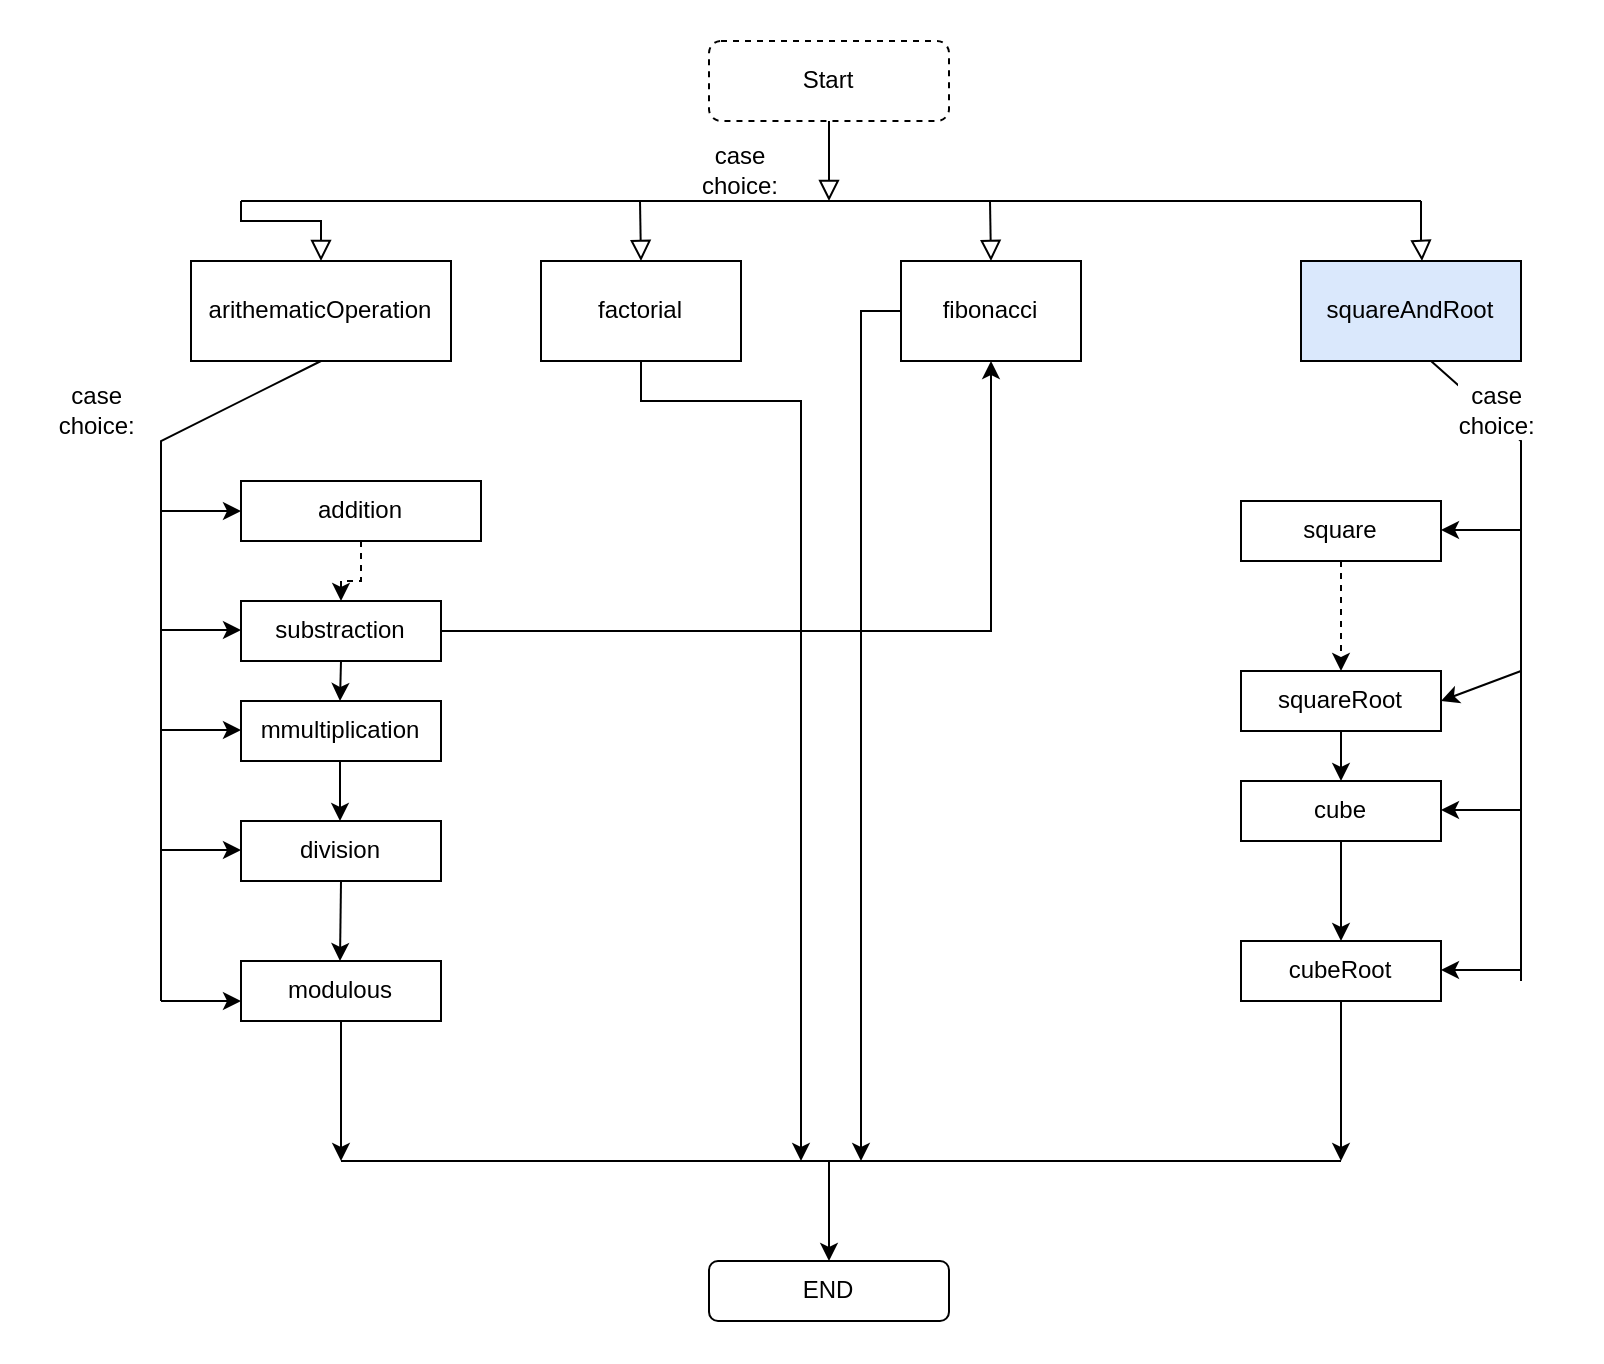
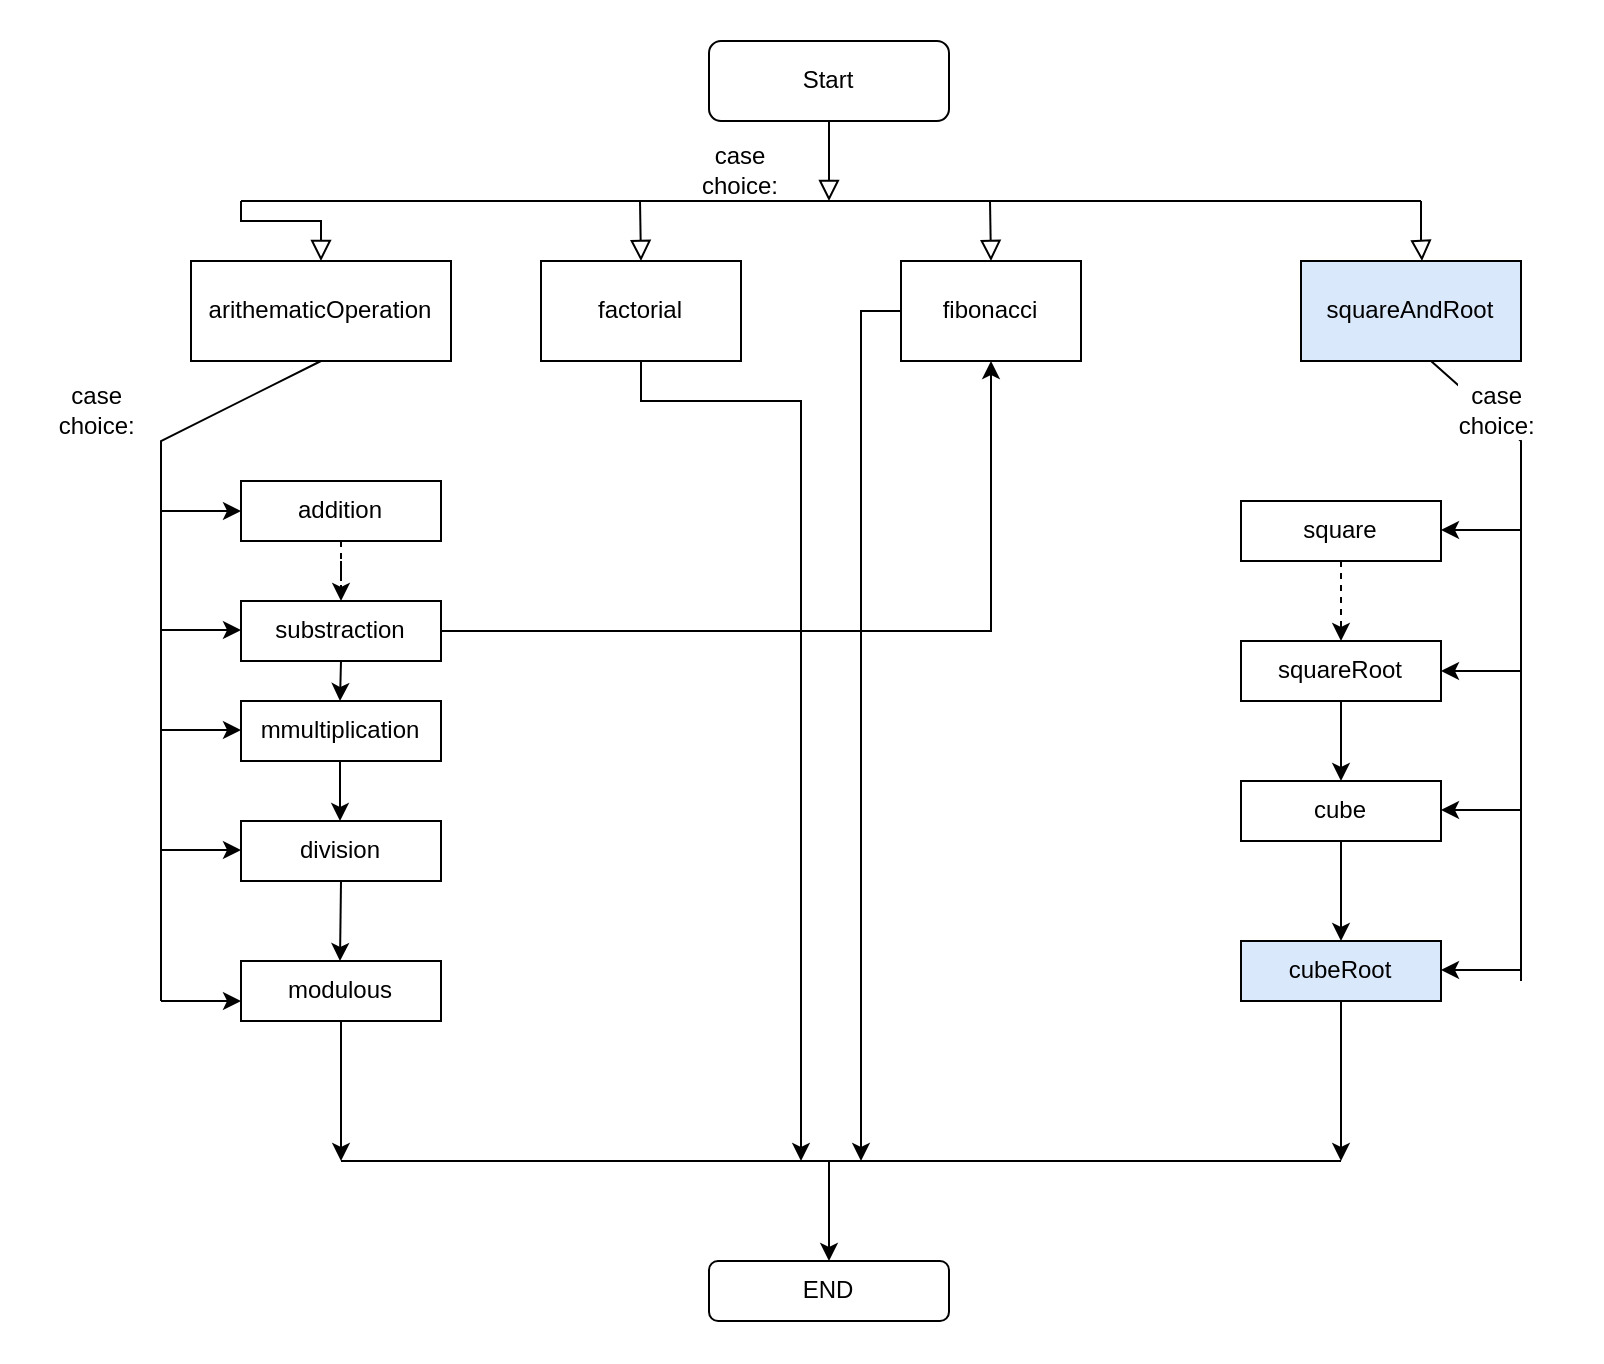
(829, 81) -> (829, 81)
(361, 511) -> (341, 511)
(1341, 701) -> (1341, 671)
(1341, 971) -> (1341, 971)
